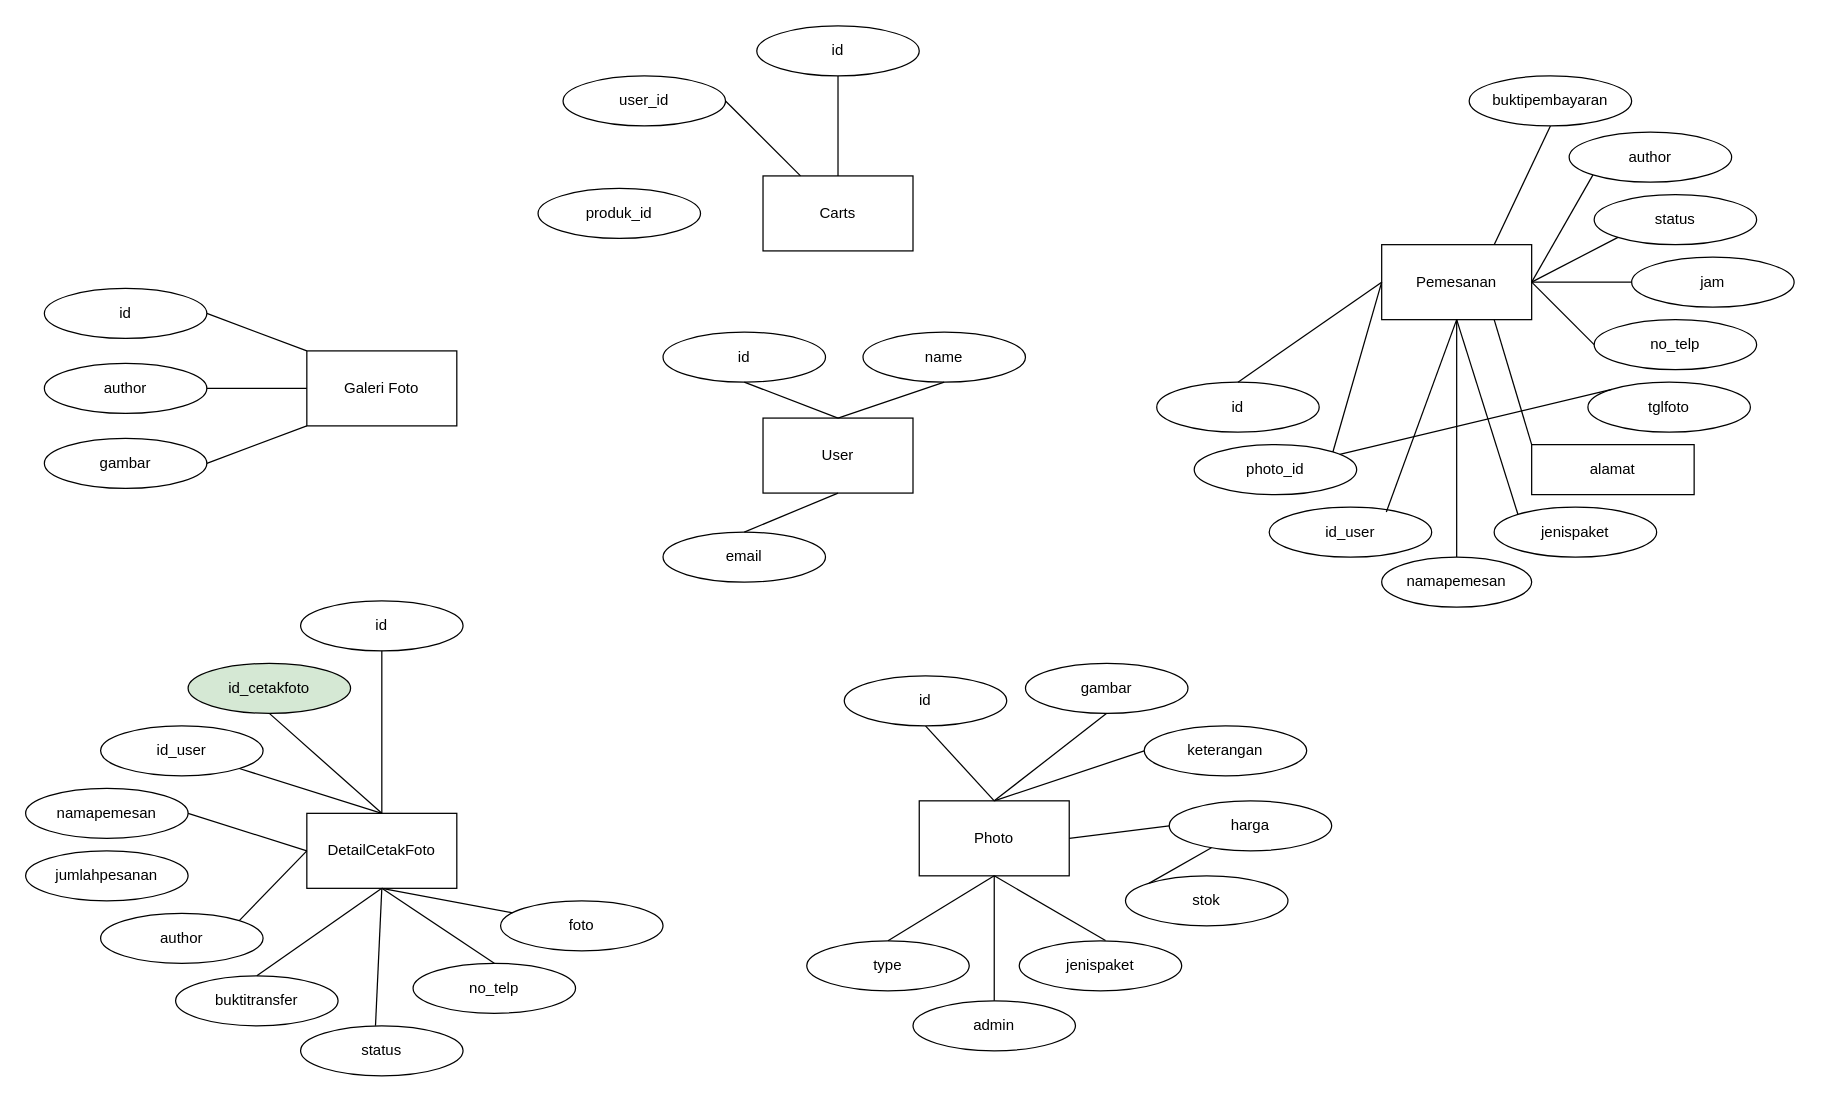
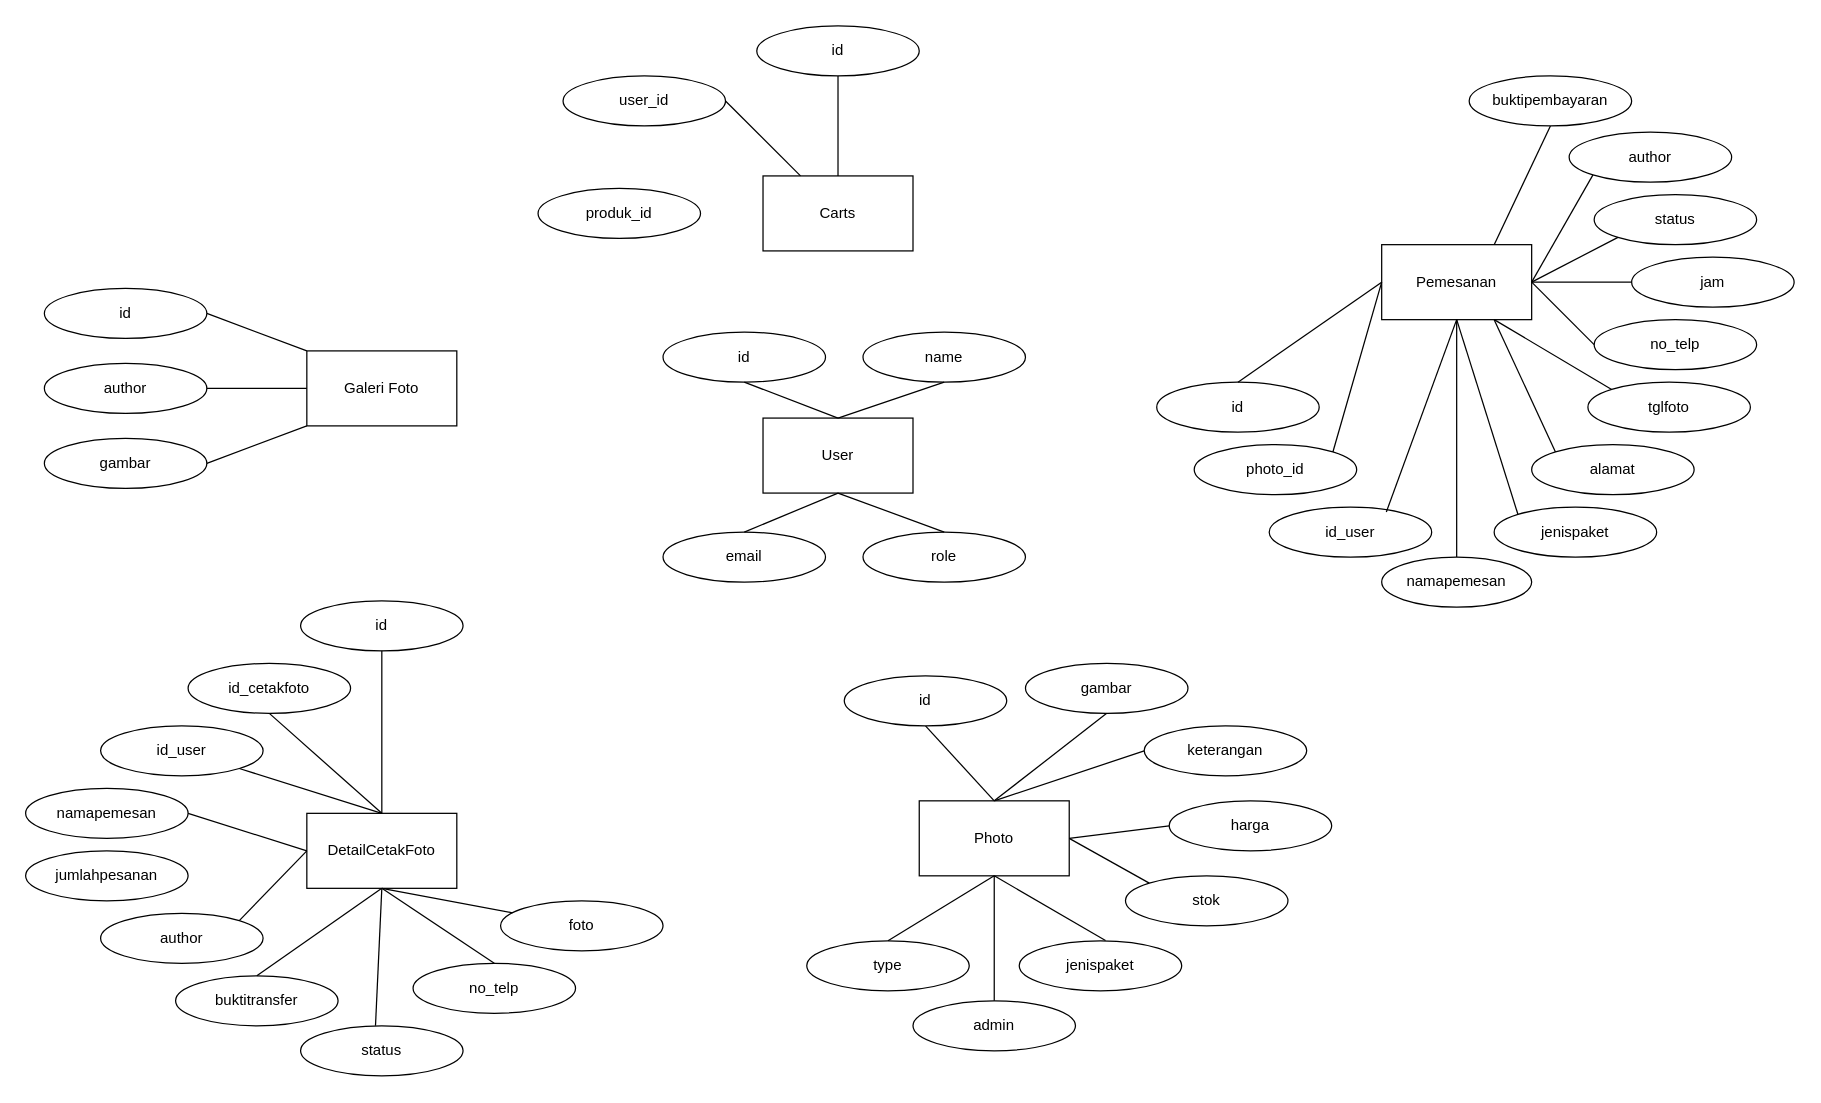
(1476, 422) -> (1555, 355)
(1613, 469) -> (1613, 469)
none -> (892, 513)
none -> (944, 557)
(269, 688) -> (269, 688)
(1180, 866) -> (1110, 861)
